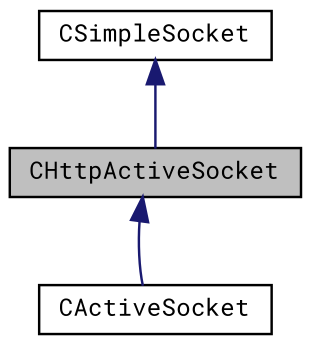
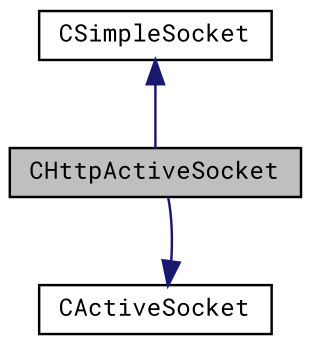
(139, 254) -> (172, 229)
